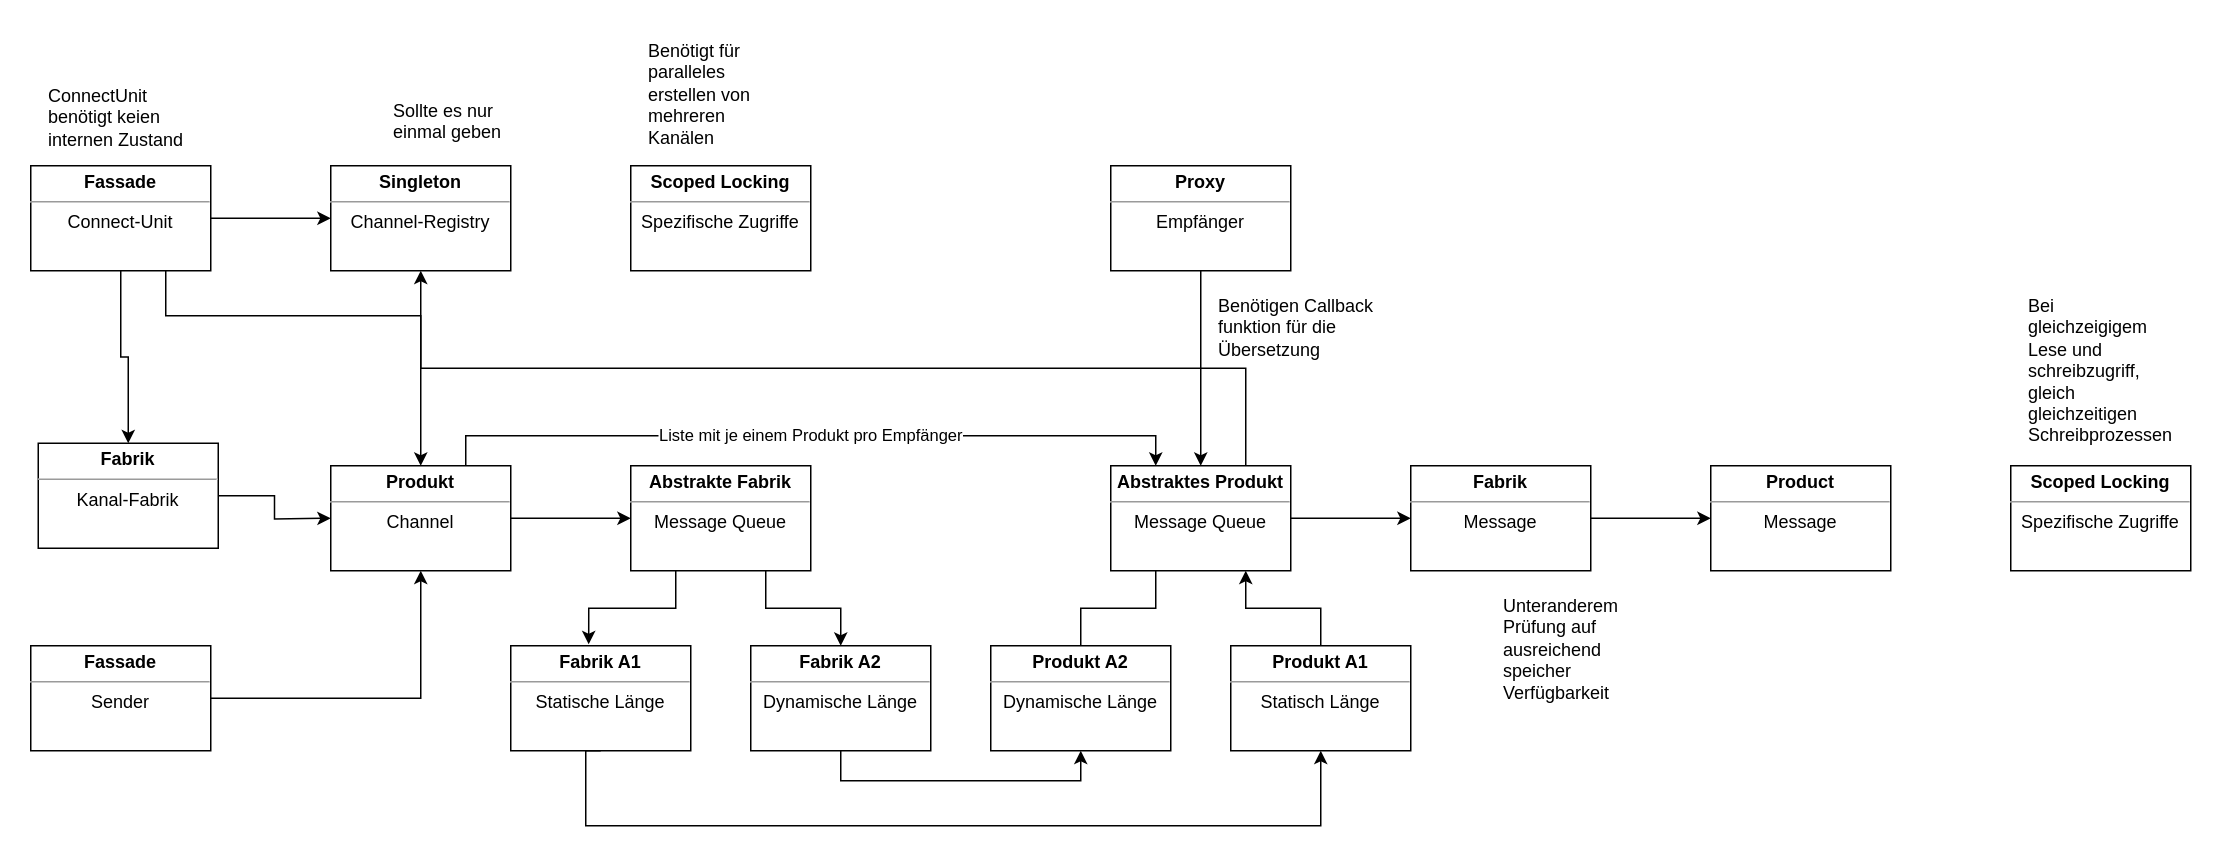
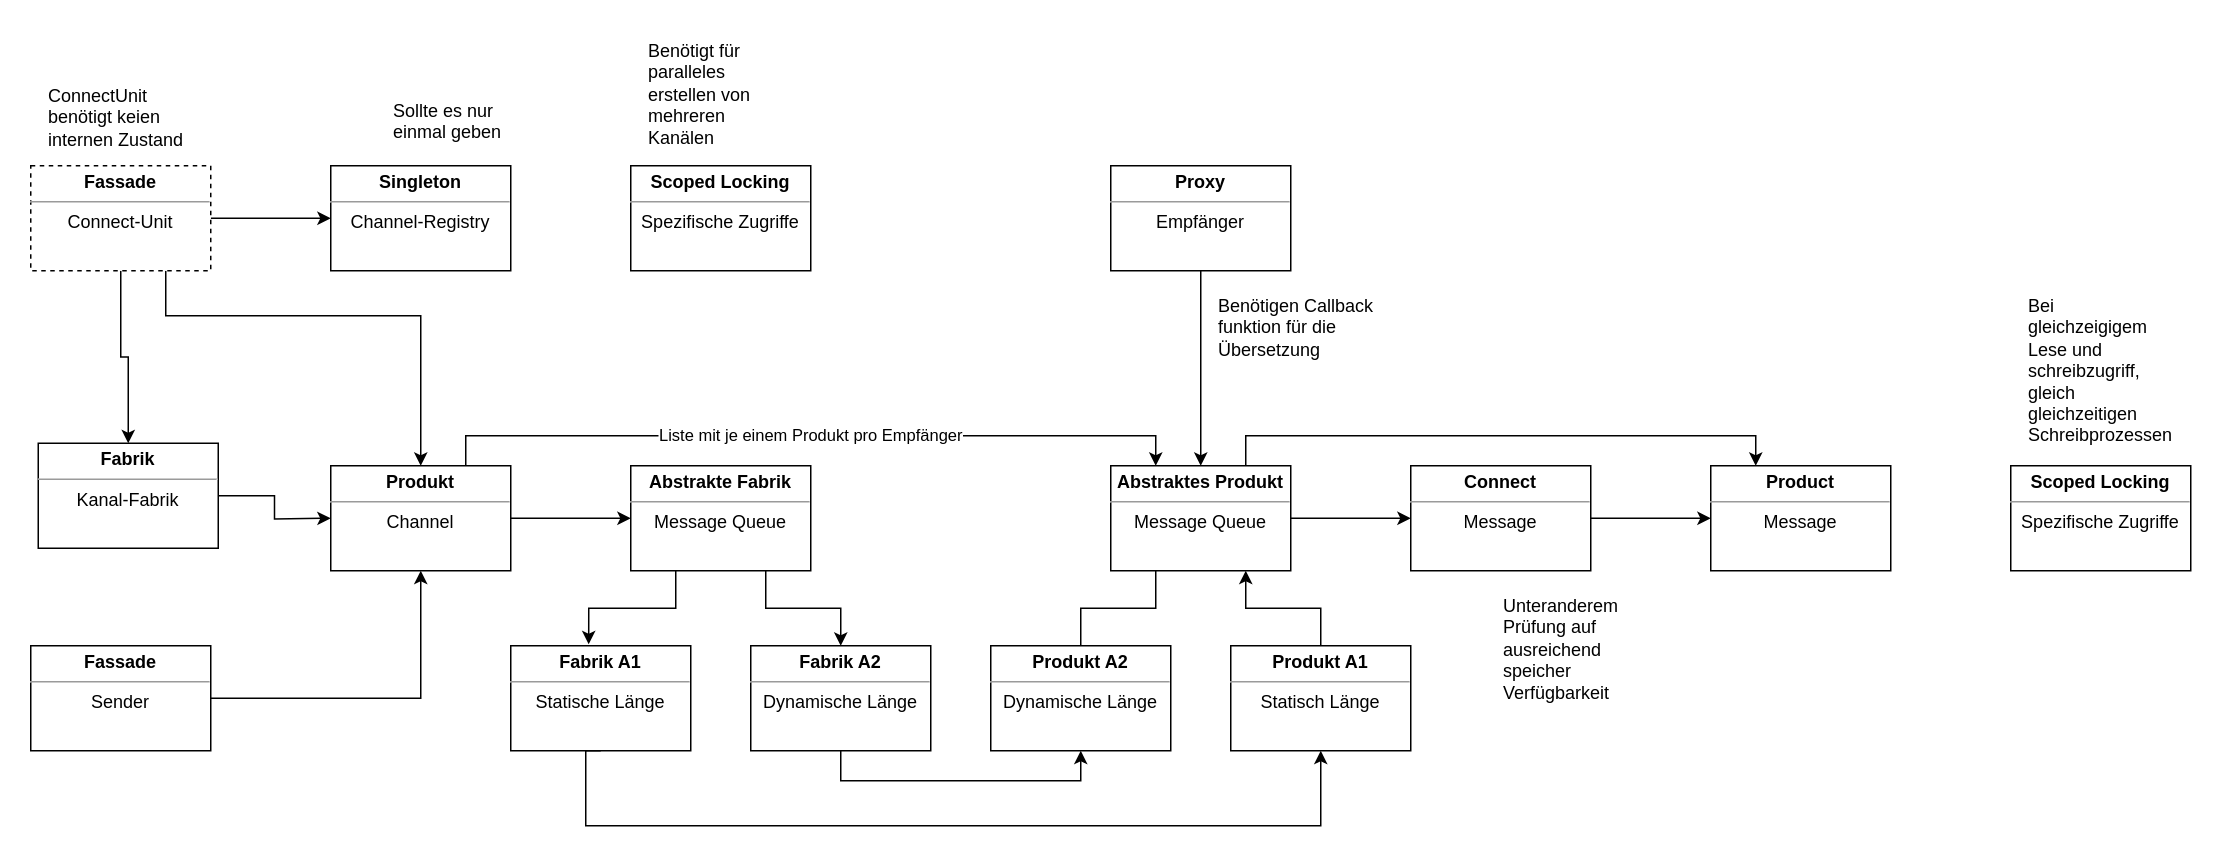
(121, 218) -> (121, 218)
(869, 368) -> (1510, 436)
(1446, 487) -> (1446, 487)
